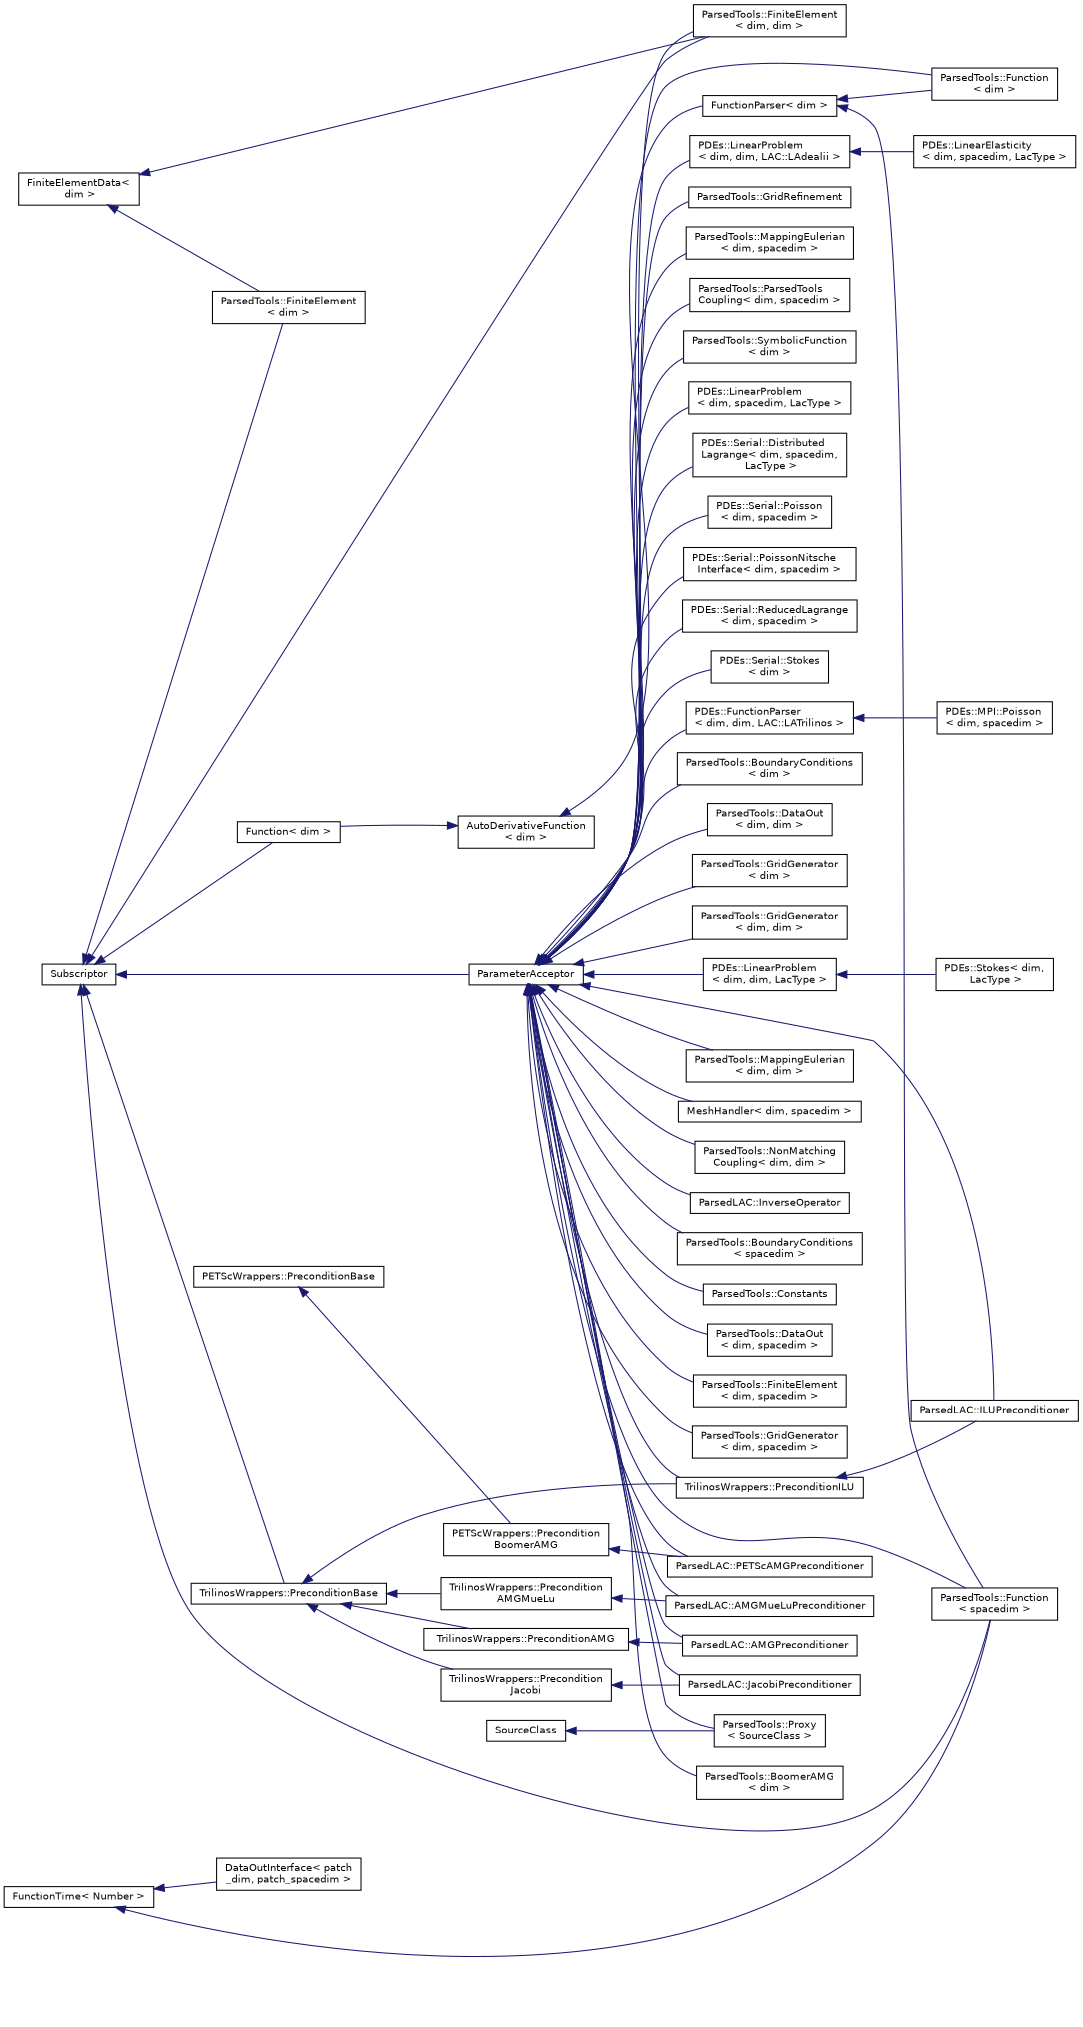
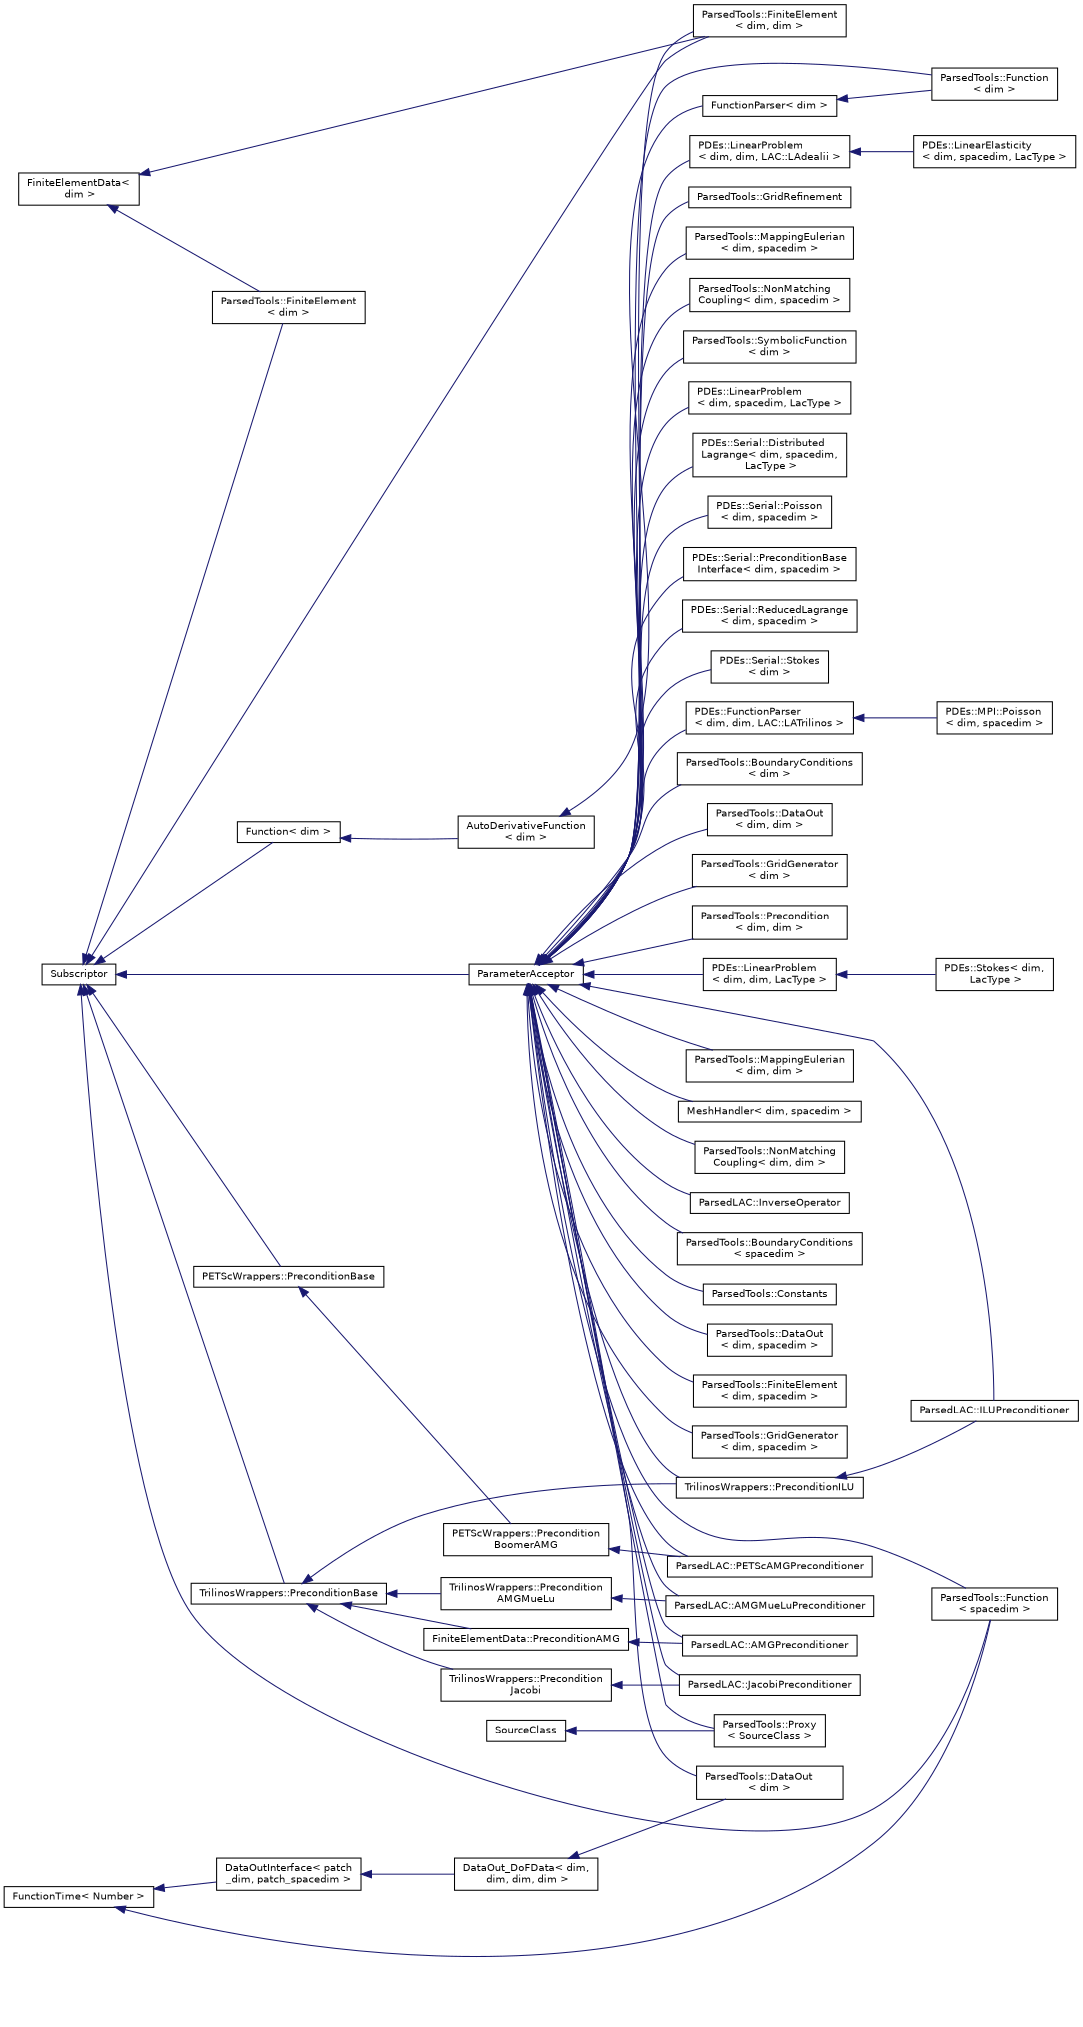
(770, 295) -> (770, 295)
(770, 564) -> (770, 564)
(394, 825) -> (404, 839)
(904, 848) -> none
(770, 923) -> (770, 923)
none -> (187, 1130)
(526, 1639) -> (526, 1639)
(770, 1783) -> (770, 1783)
none -> (526, 1874)
